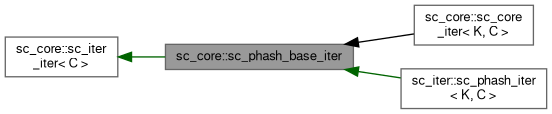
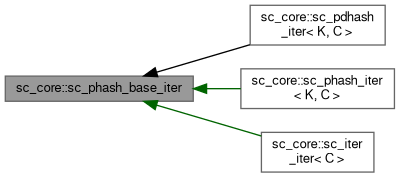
(474, 25) -> (318, 25)
(148, 57) -> (209, 121)
(474, 89) -> (318, 89)
